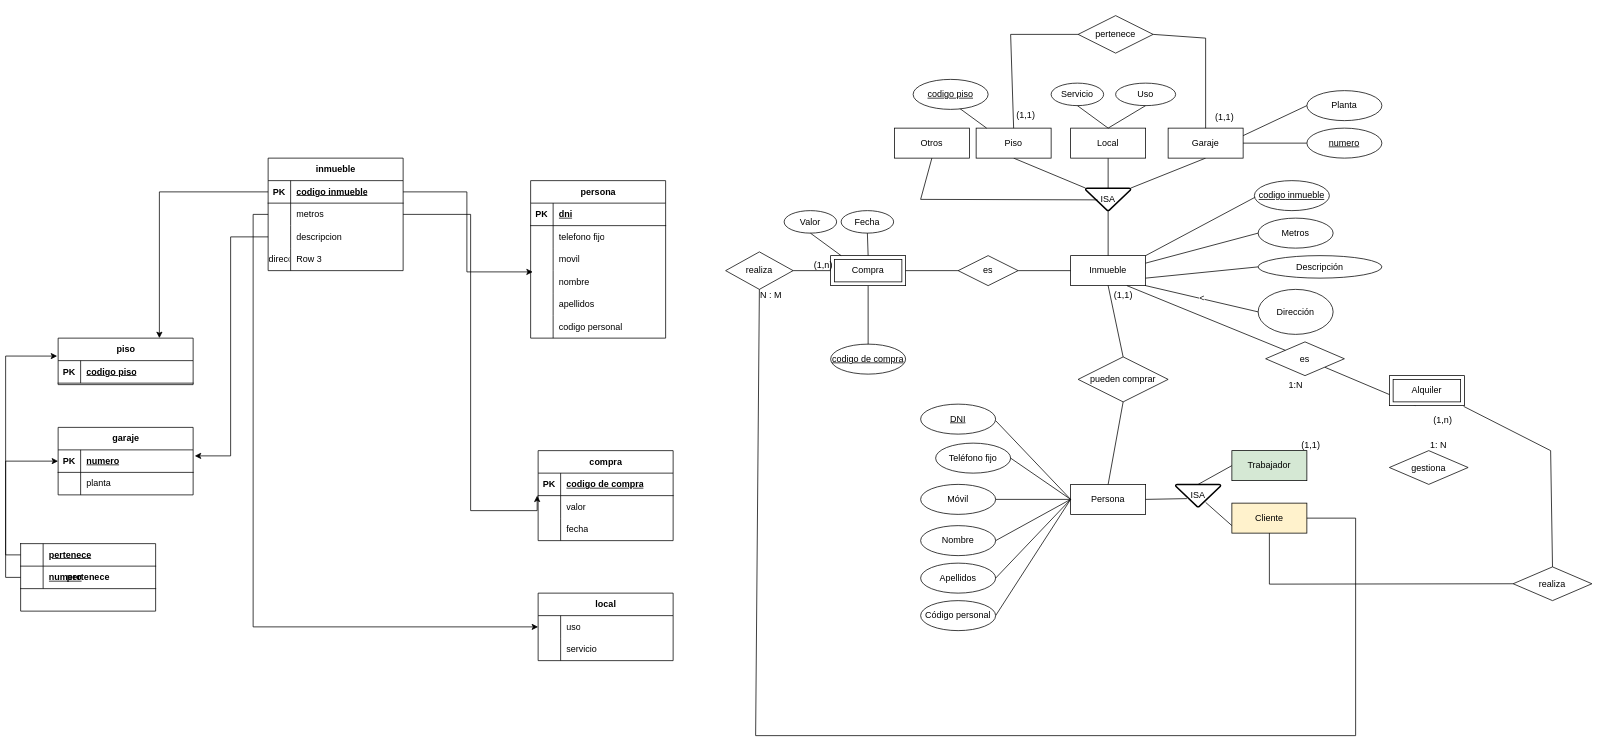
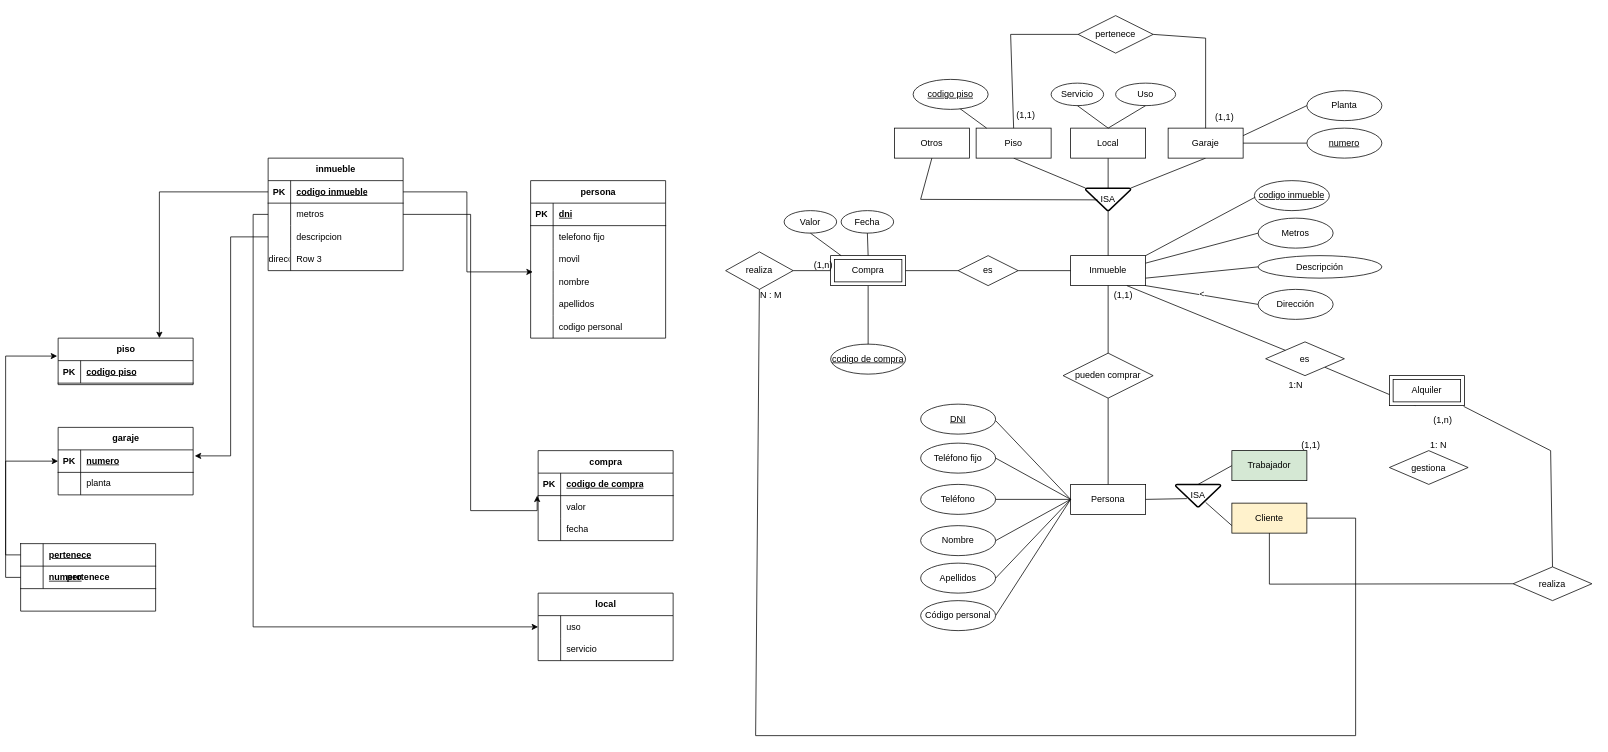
(1296, 312) -> (1296, 304)
(1123, 379) -> (1108, 375)
(973, 458) -> (958, 458)
(958, 499) -> (958, 499)
